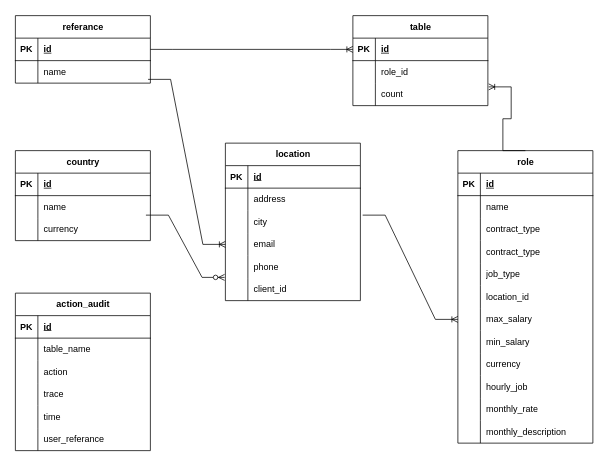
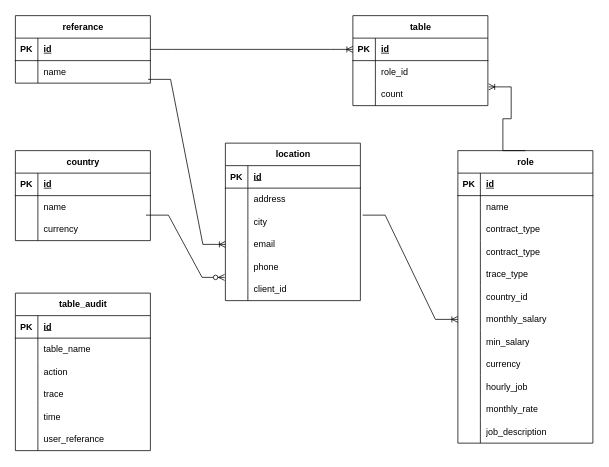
(507, 274) -> (512, 274)
(511, 297) -> (510, 297)
(83, 304) -> (83, 304)
(510, 319) -> (519, 319)
(531, 432) -> (522, 432)
